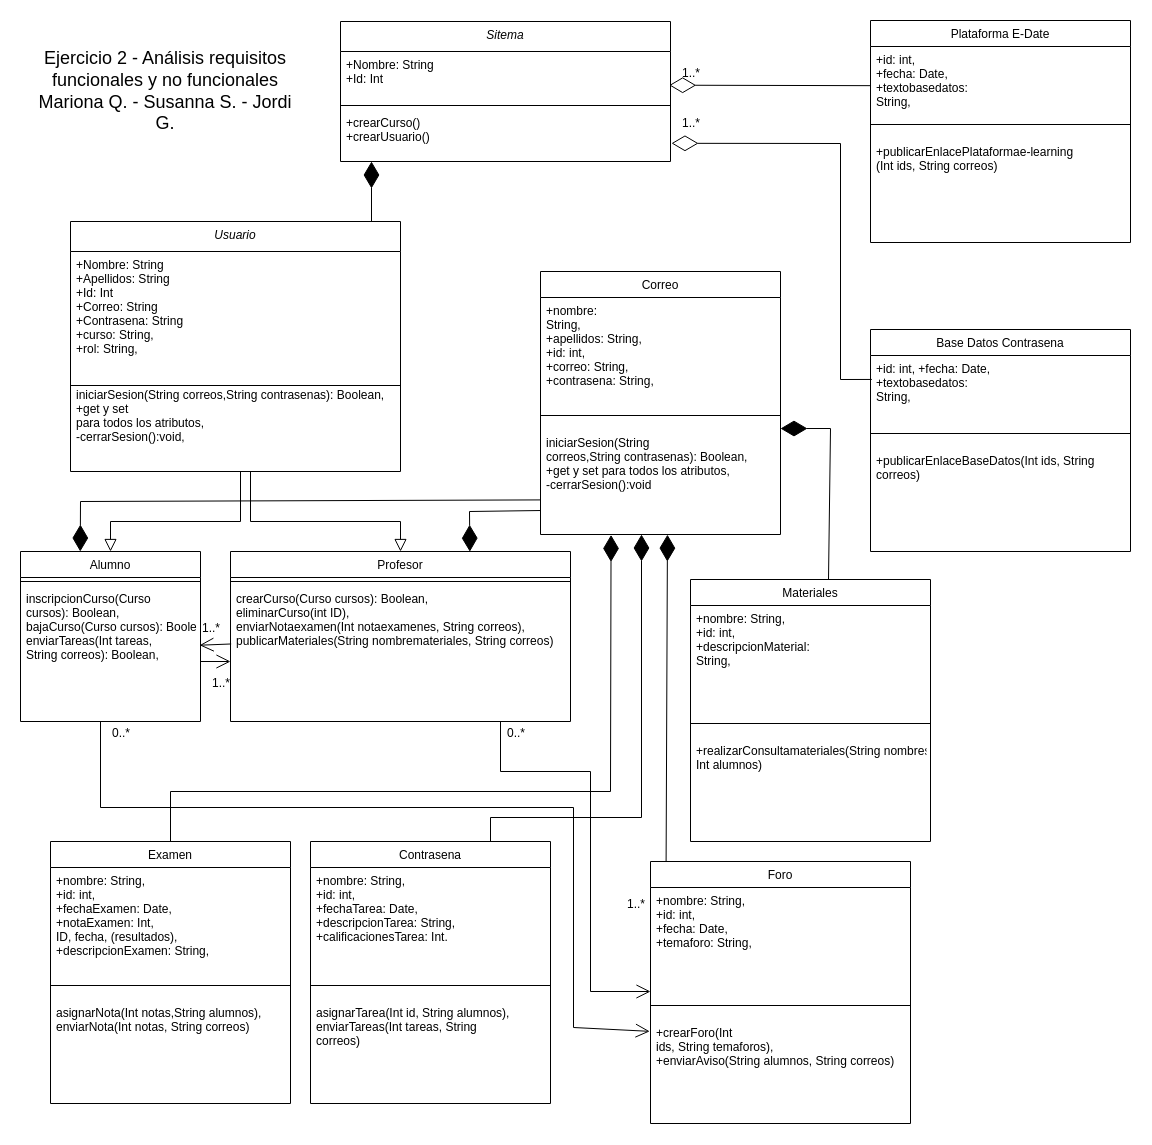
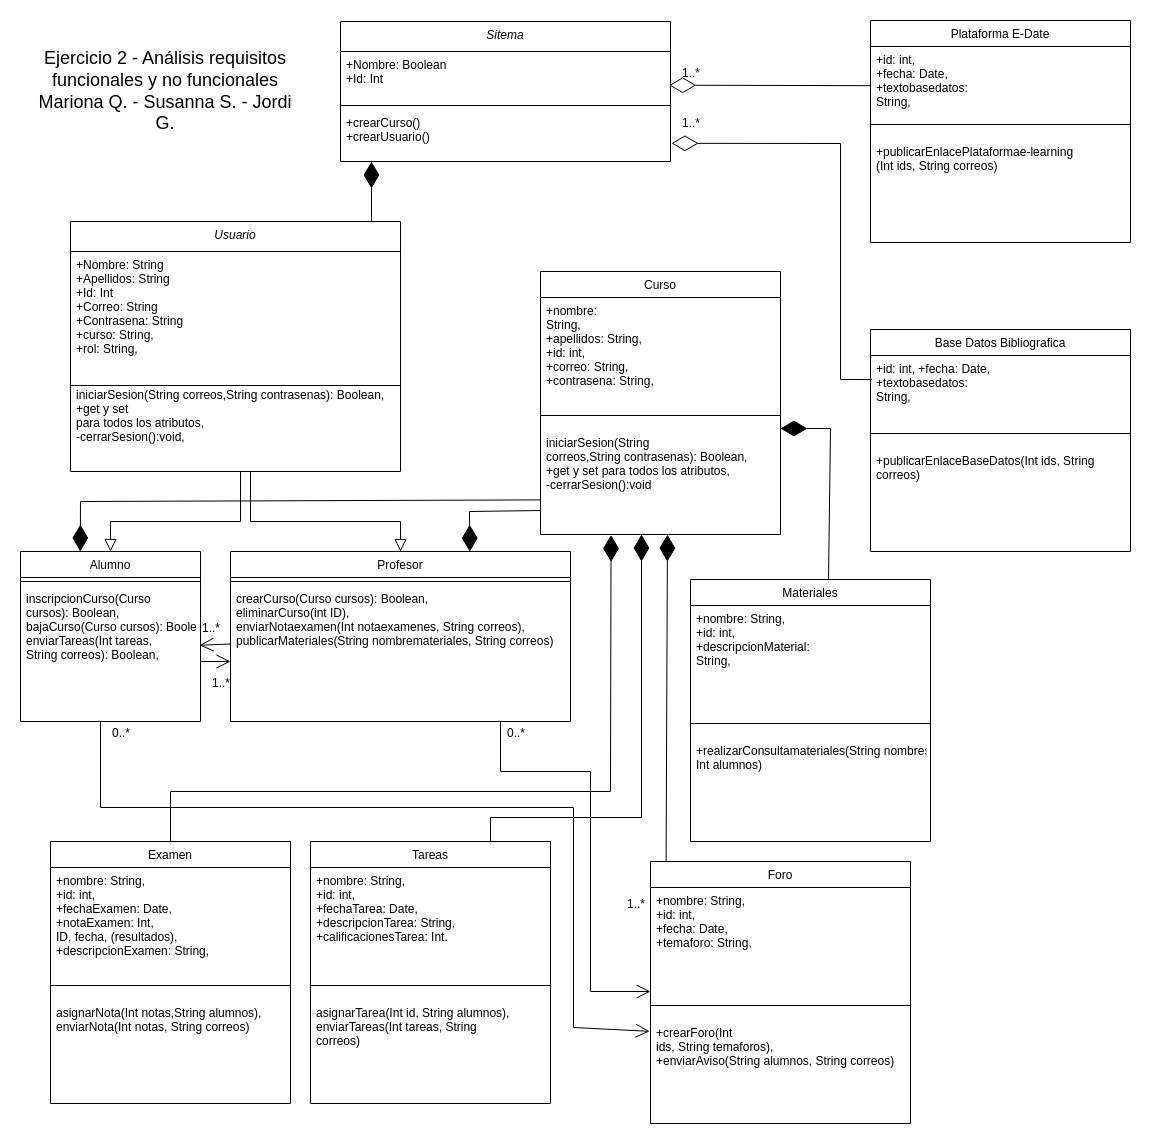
(392, 65) -> (395, 65)
(660, 285) -> (660, 285)
(1000, 343) -> (1000, 343)
(430, 855) -> (430, 855)
